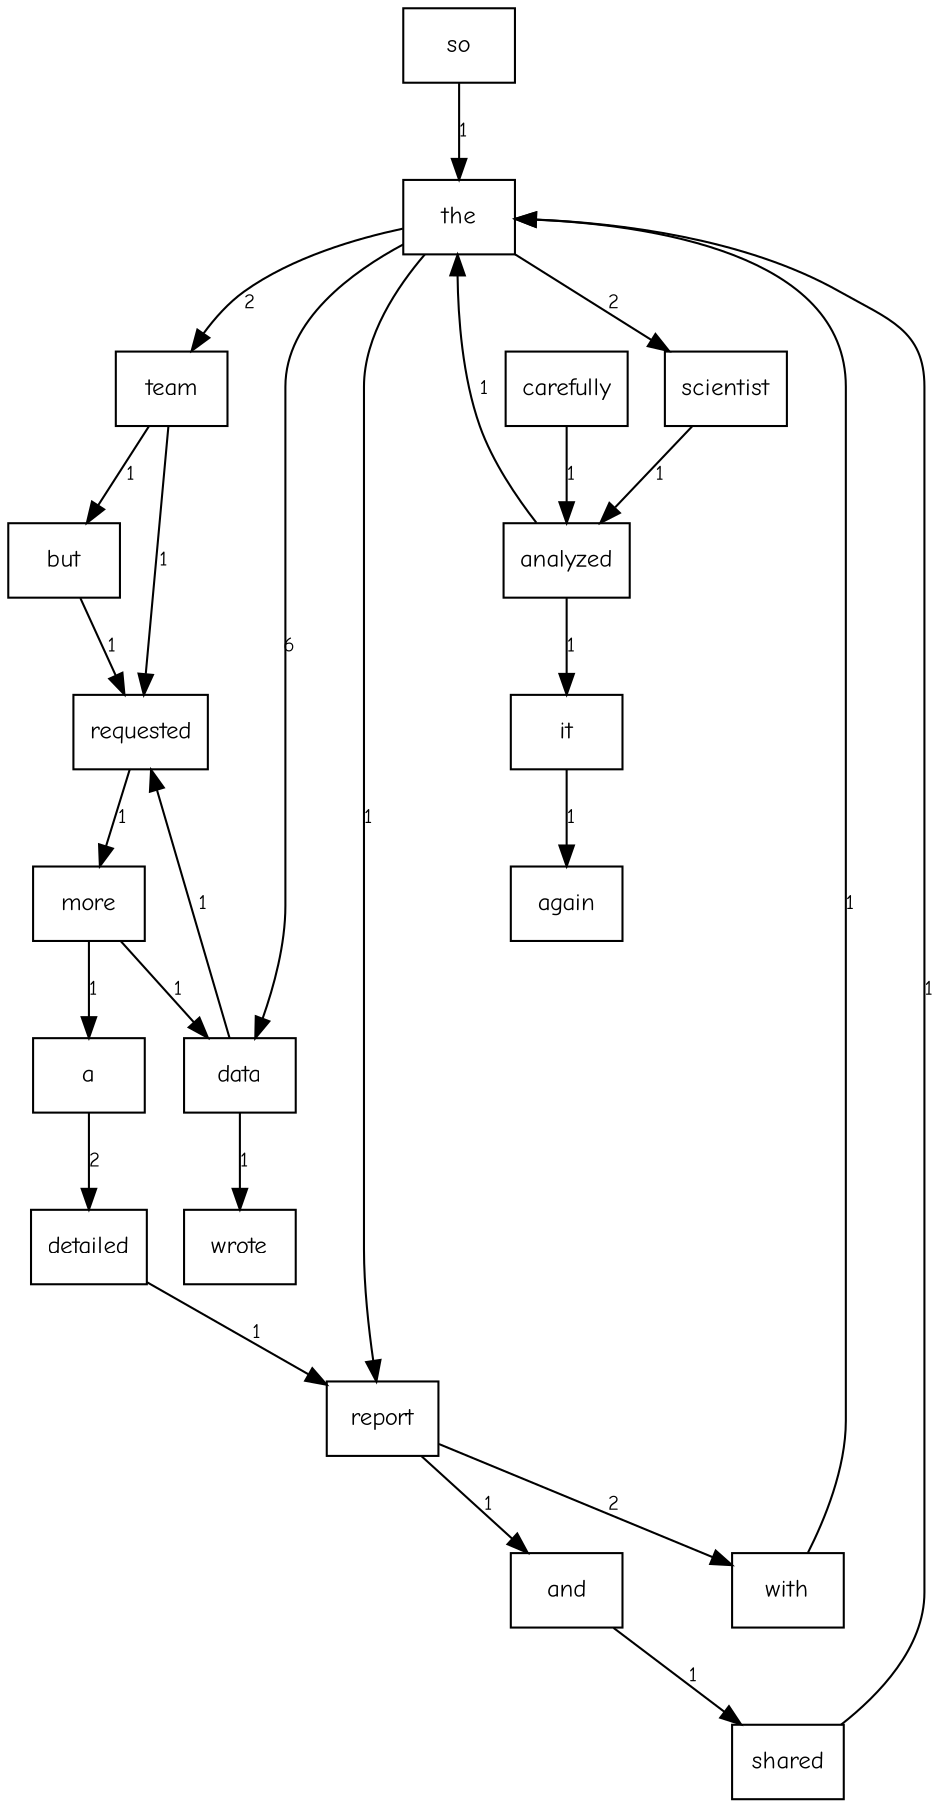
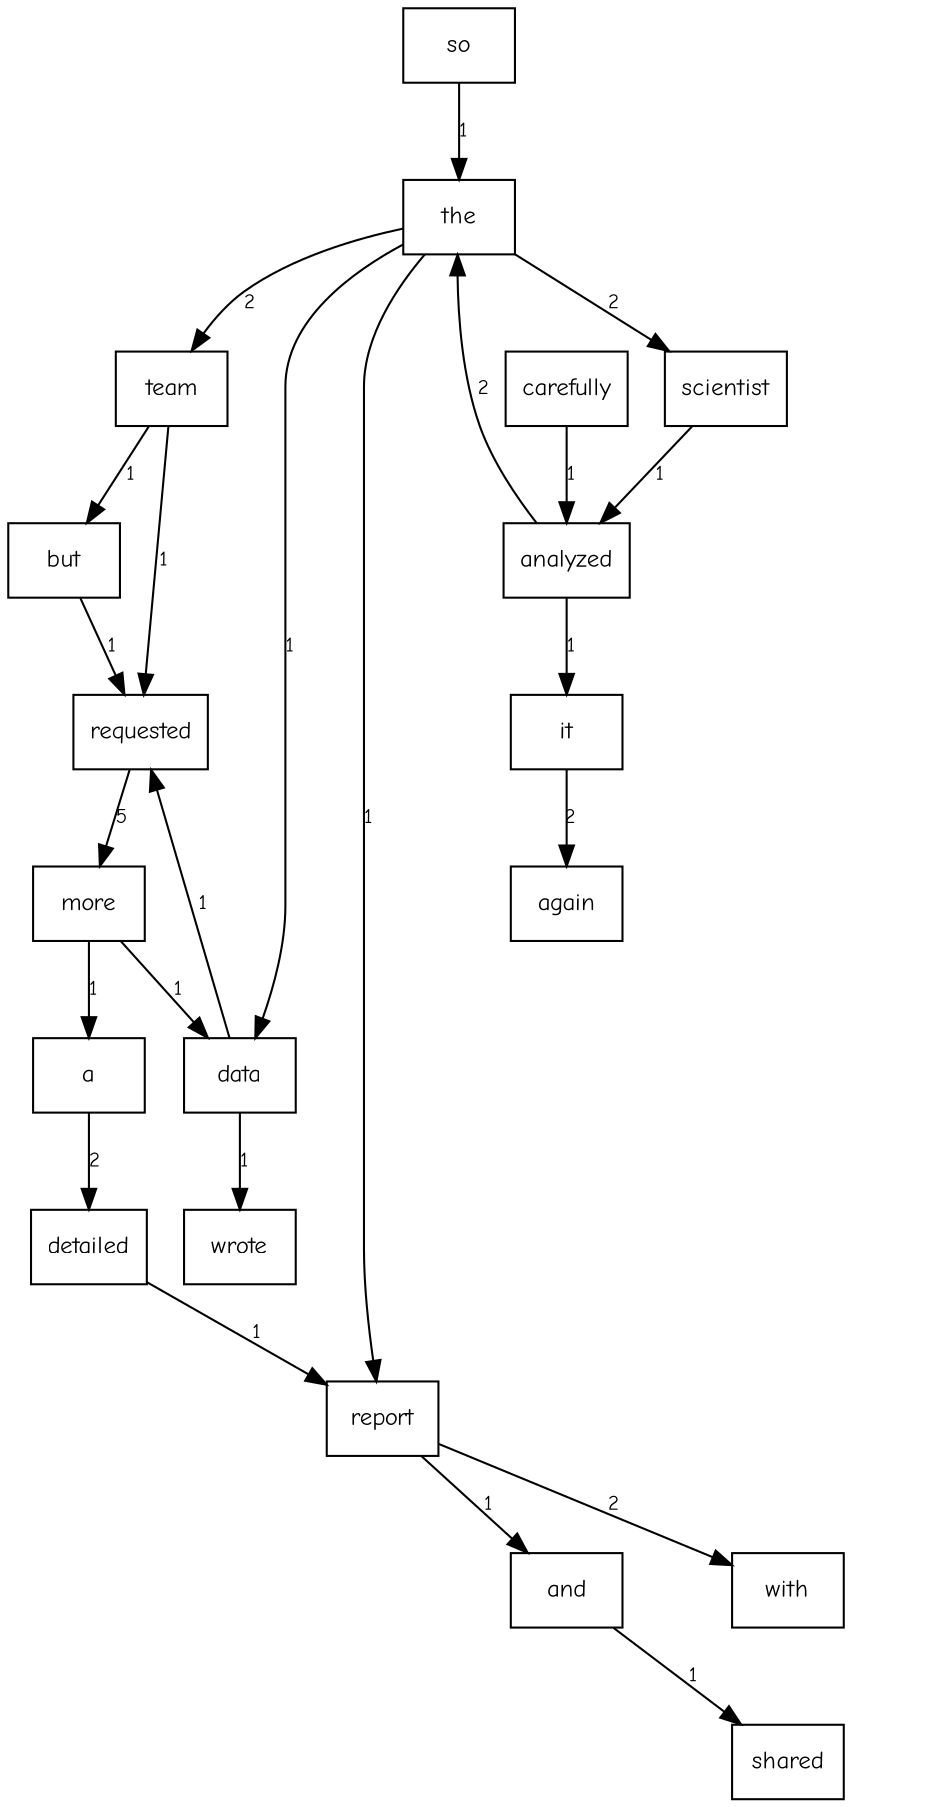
(484, 389) -> (484, 389)
(290, 646) -> (290, 646)
(846, 780) -> none
(122, 818) -> (122, 818)
(571, 818) -> (571, 818)
(924, 845) -> none
